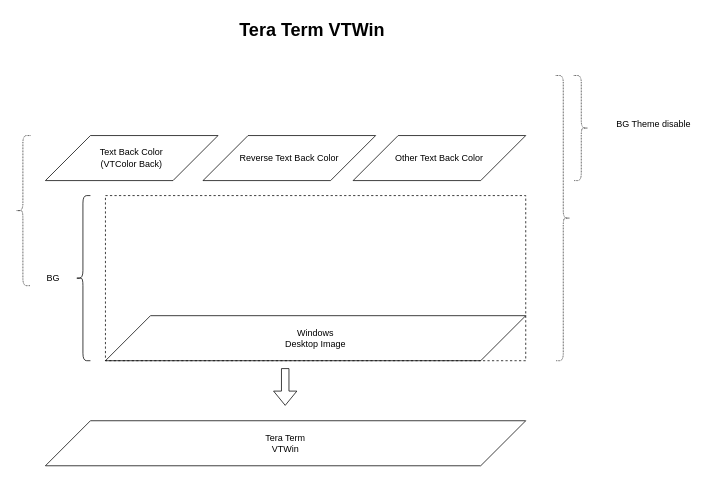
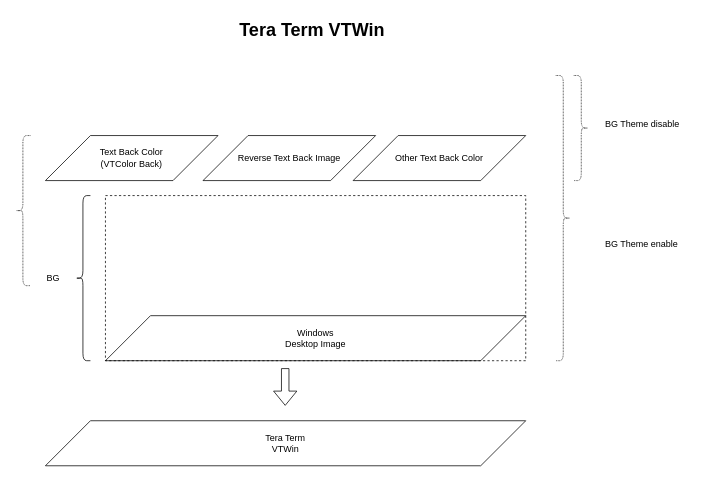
(667, 124) -> (656, 124)
(289, 158) -> (289, 158)
none -> (656, 244)
